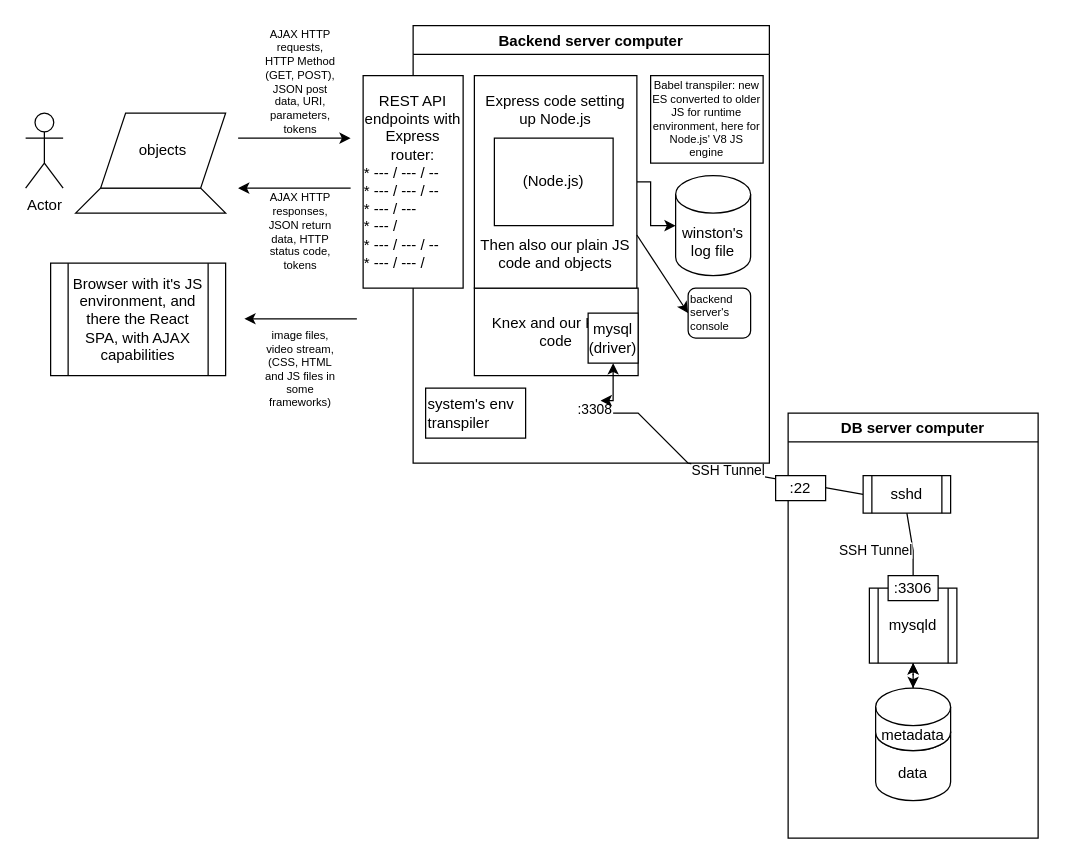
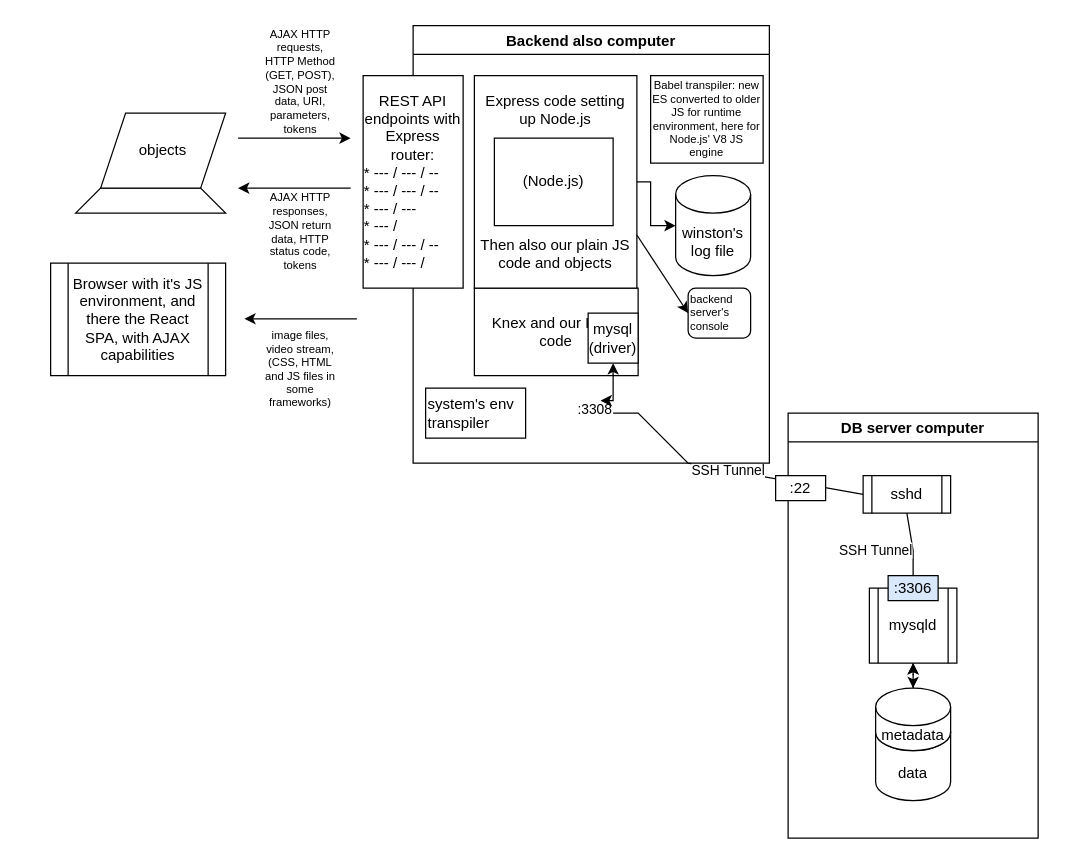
(591, 41) -> (591, 41)
(44, 151) -> none
(913, 588) -> (913, 588)
